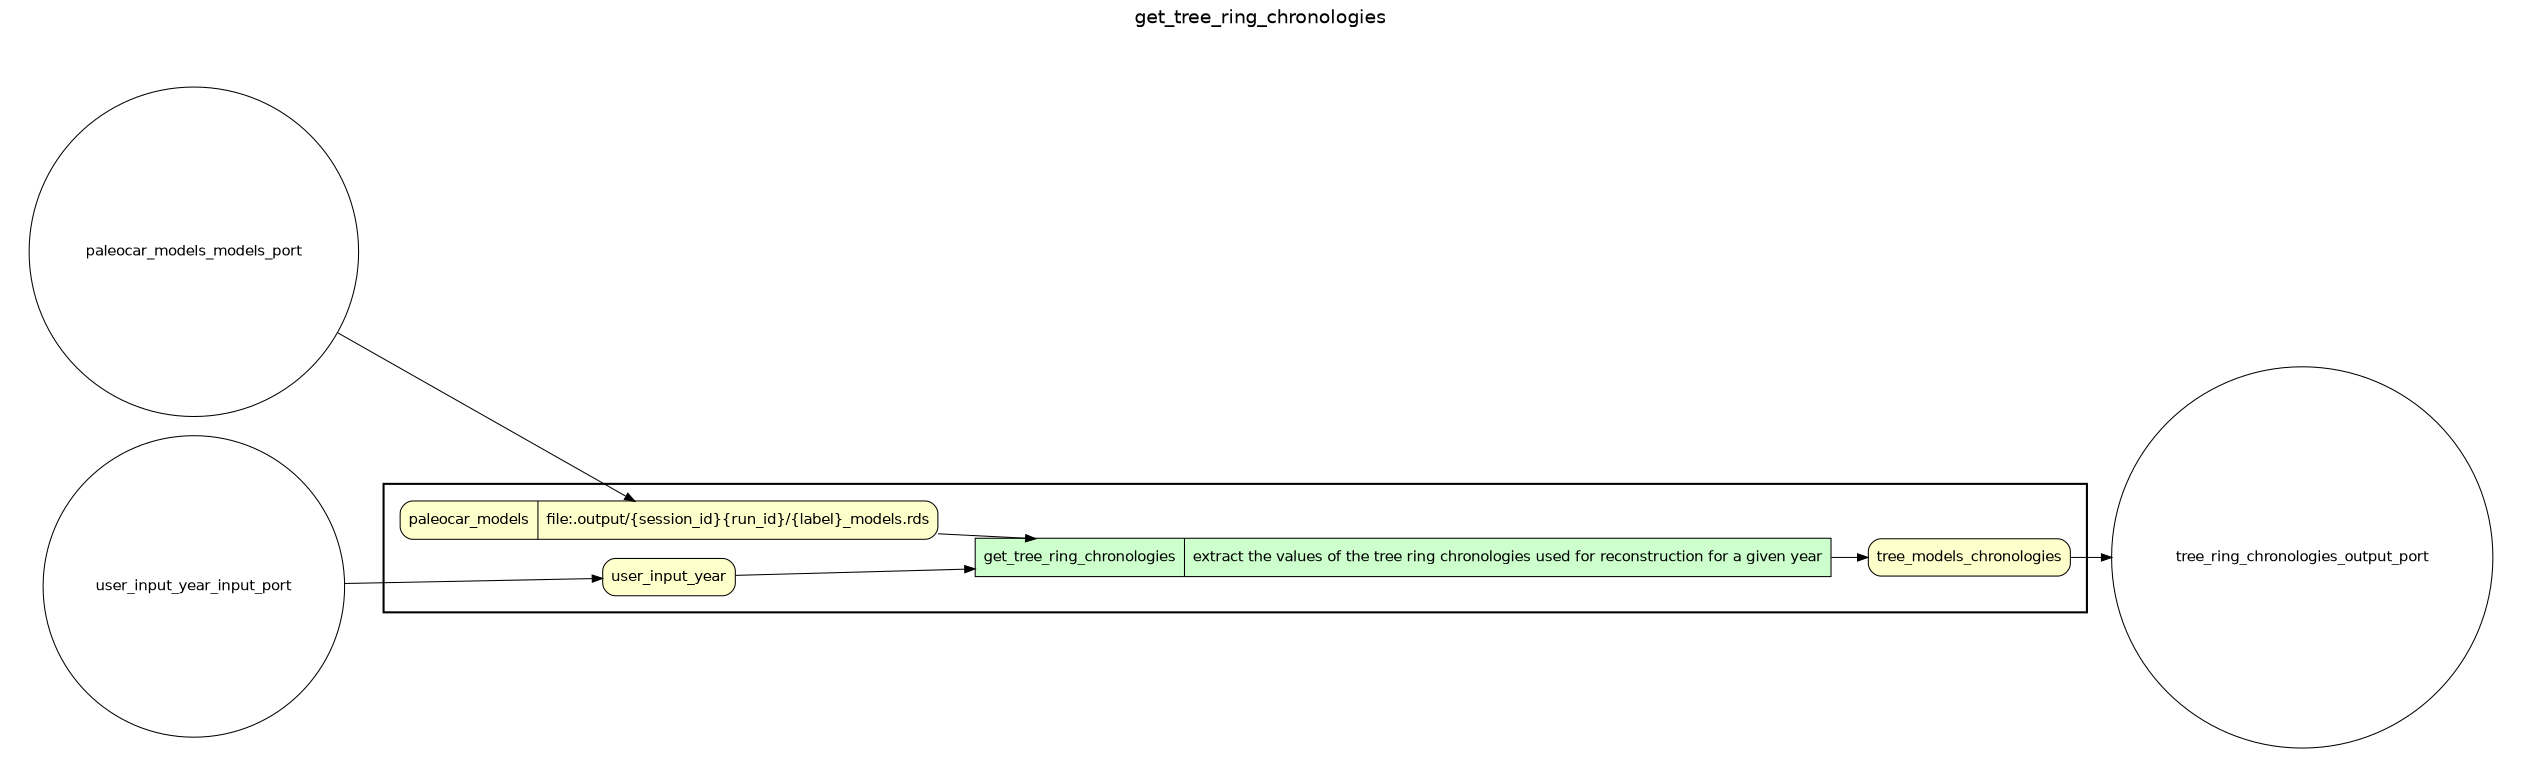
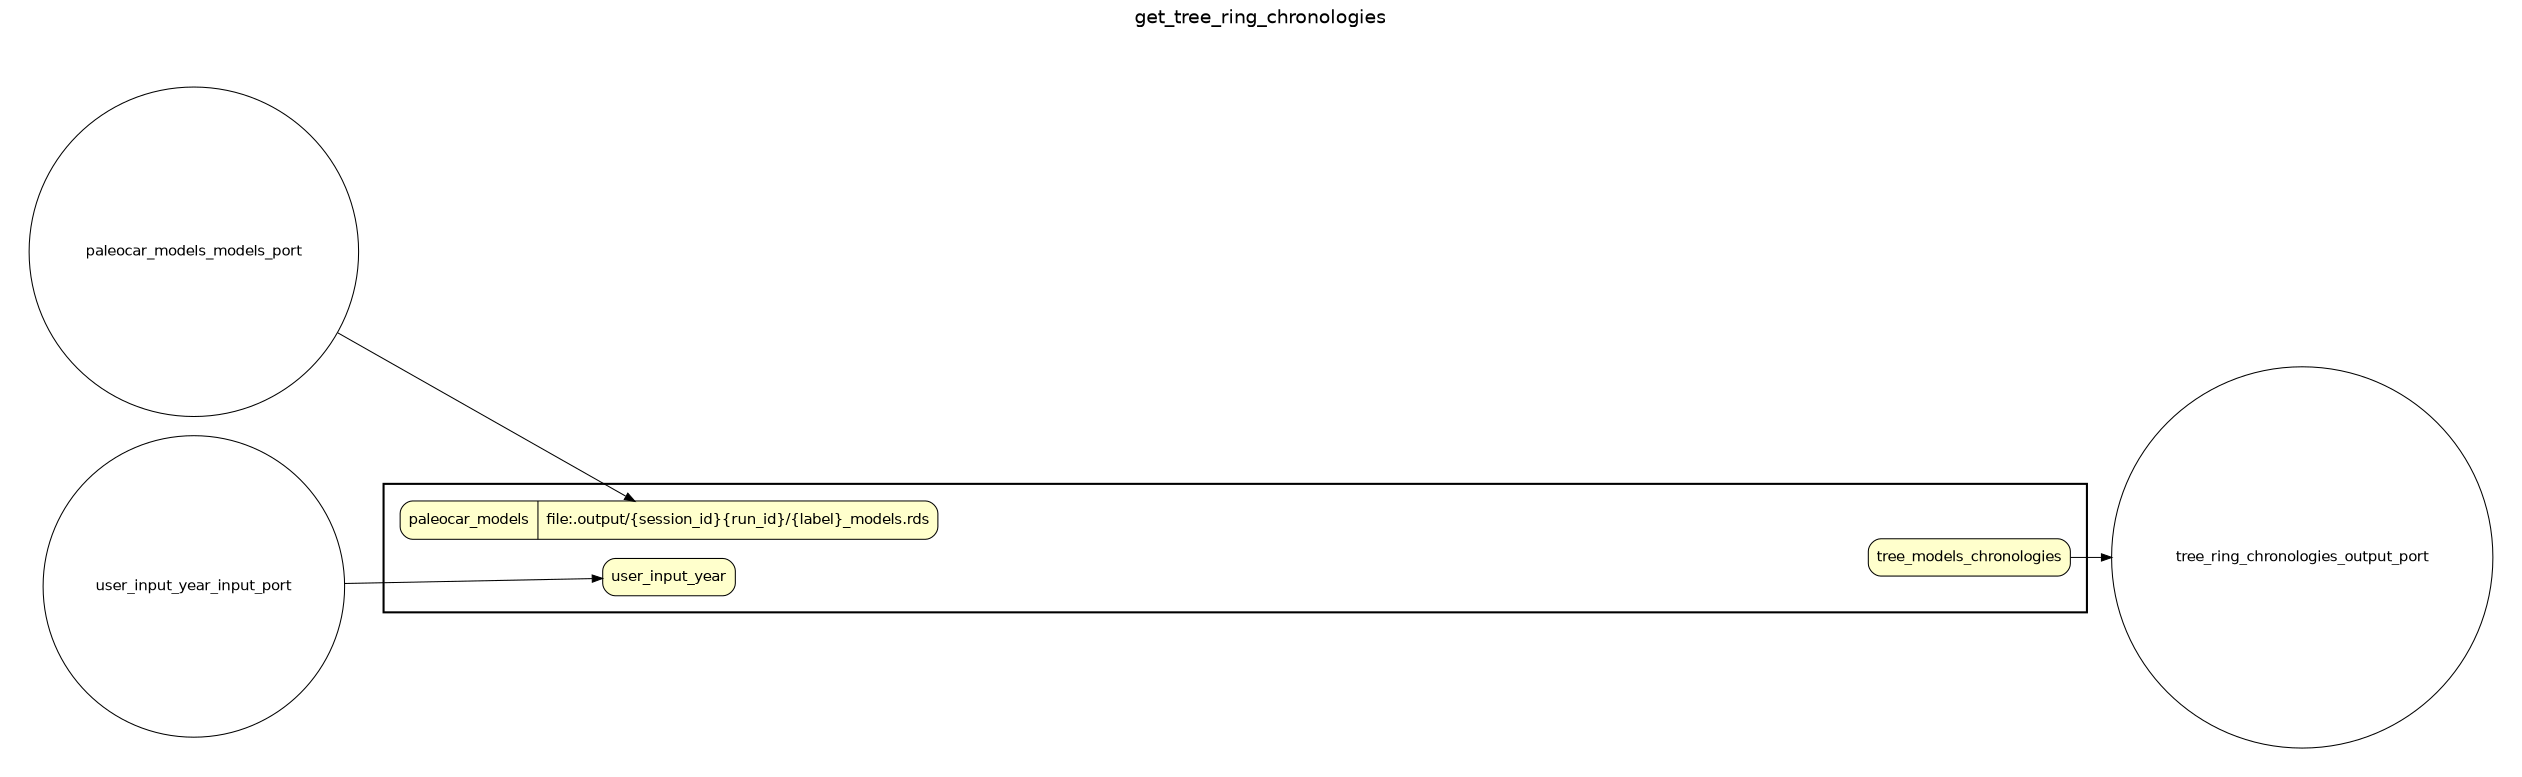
(1403, 557) -> none
